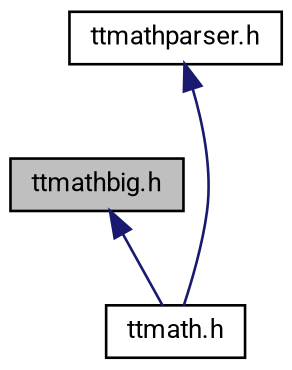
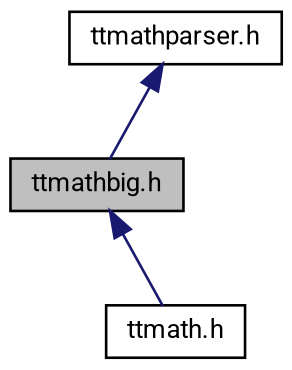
(208, 198) -> (130, 123)
